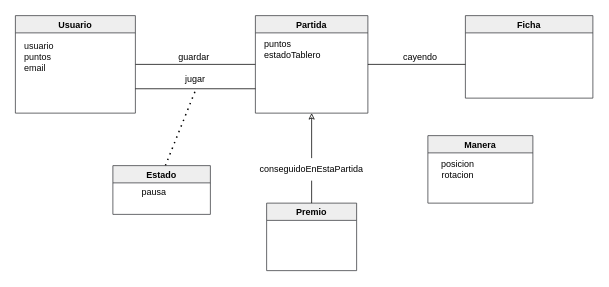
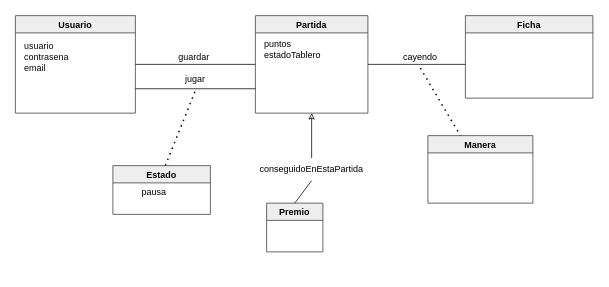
(41, 57) -> (50, 57)
none -> (439, 100)
(458, 169) -> none
(312, 237) -> (295, 227)
